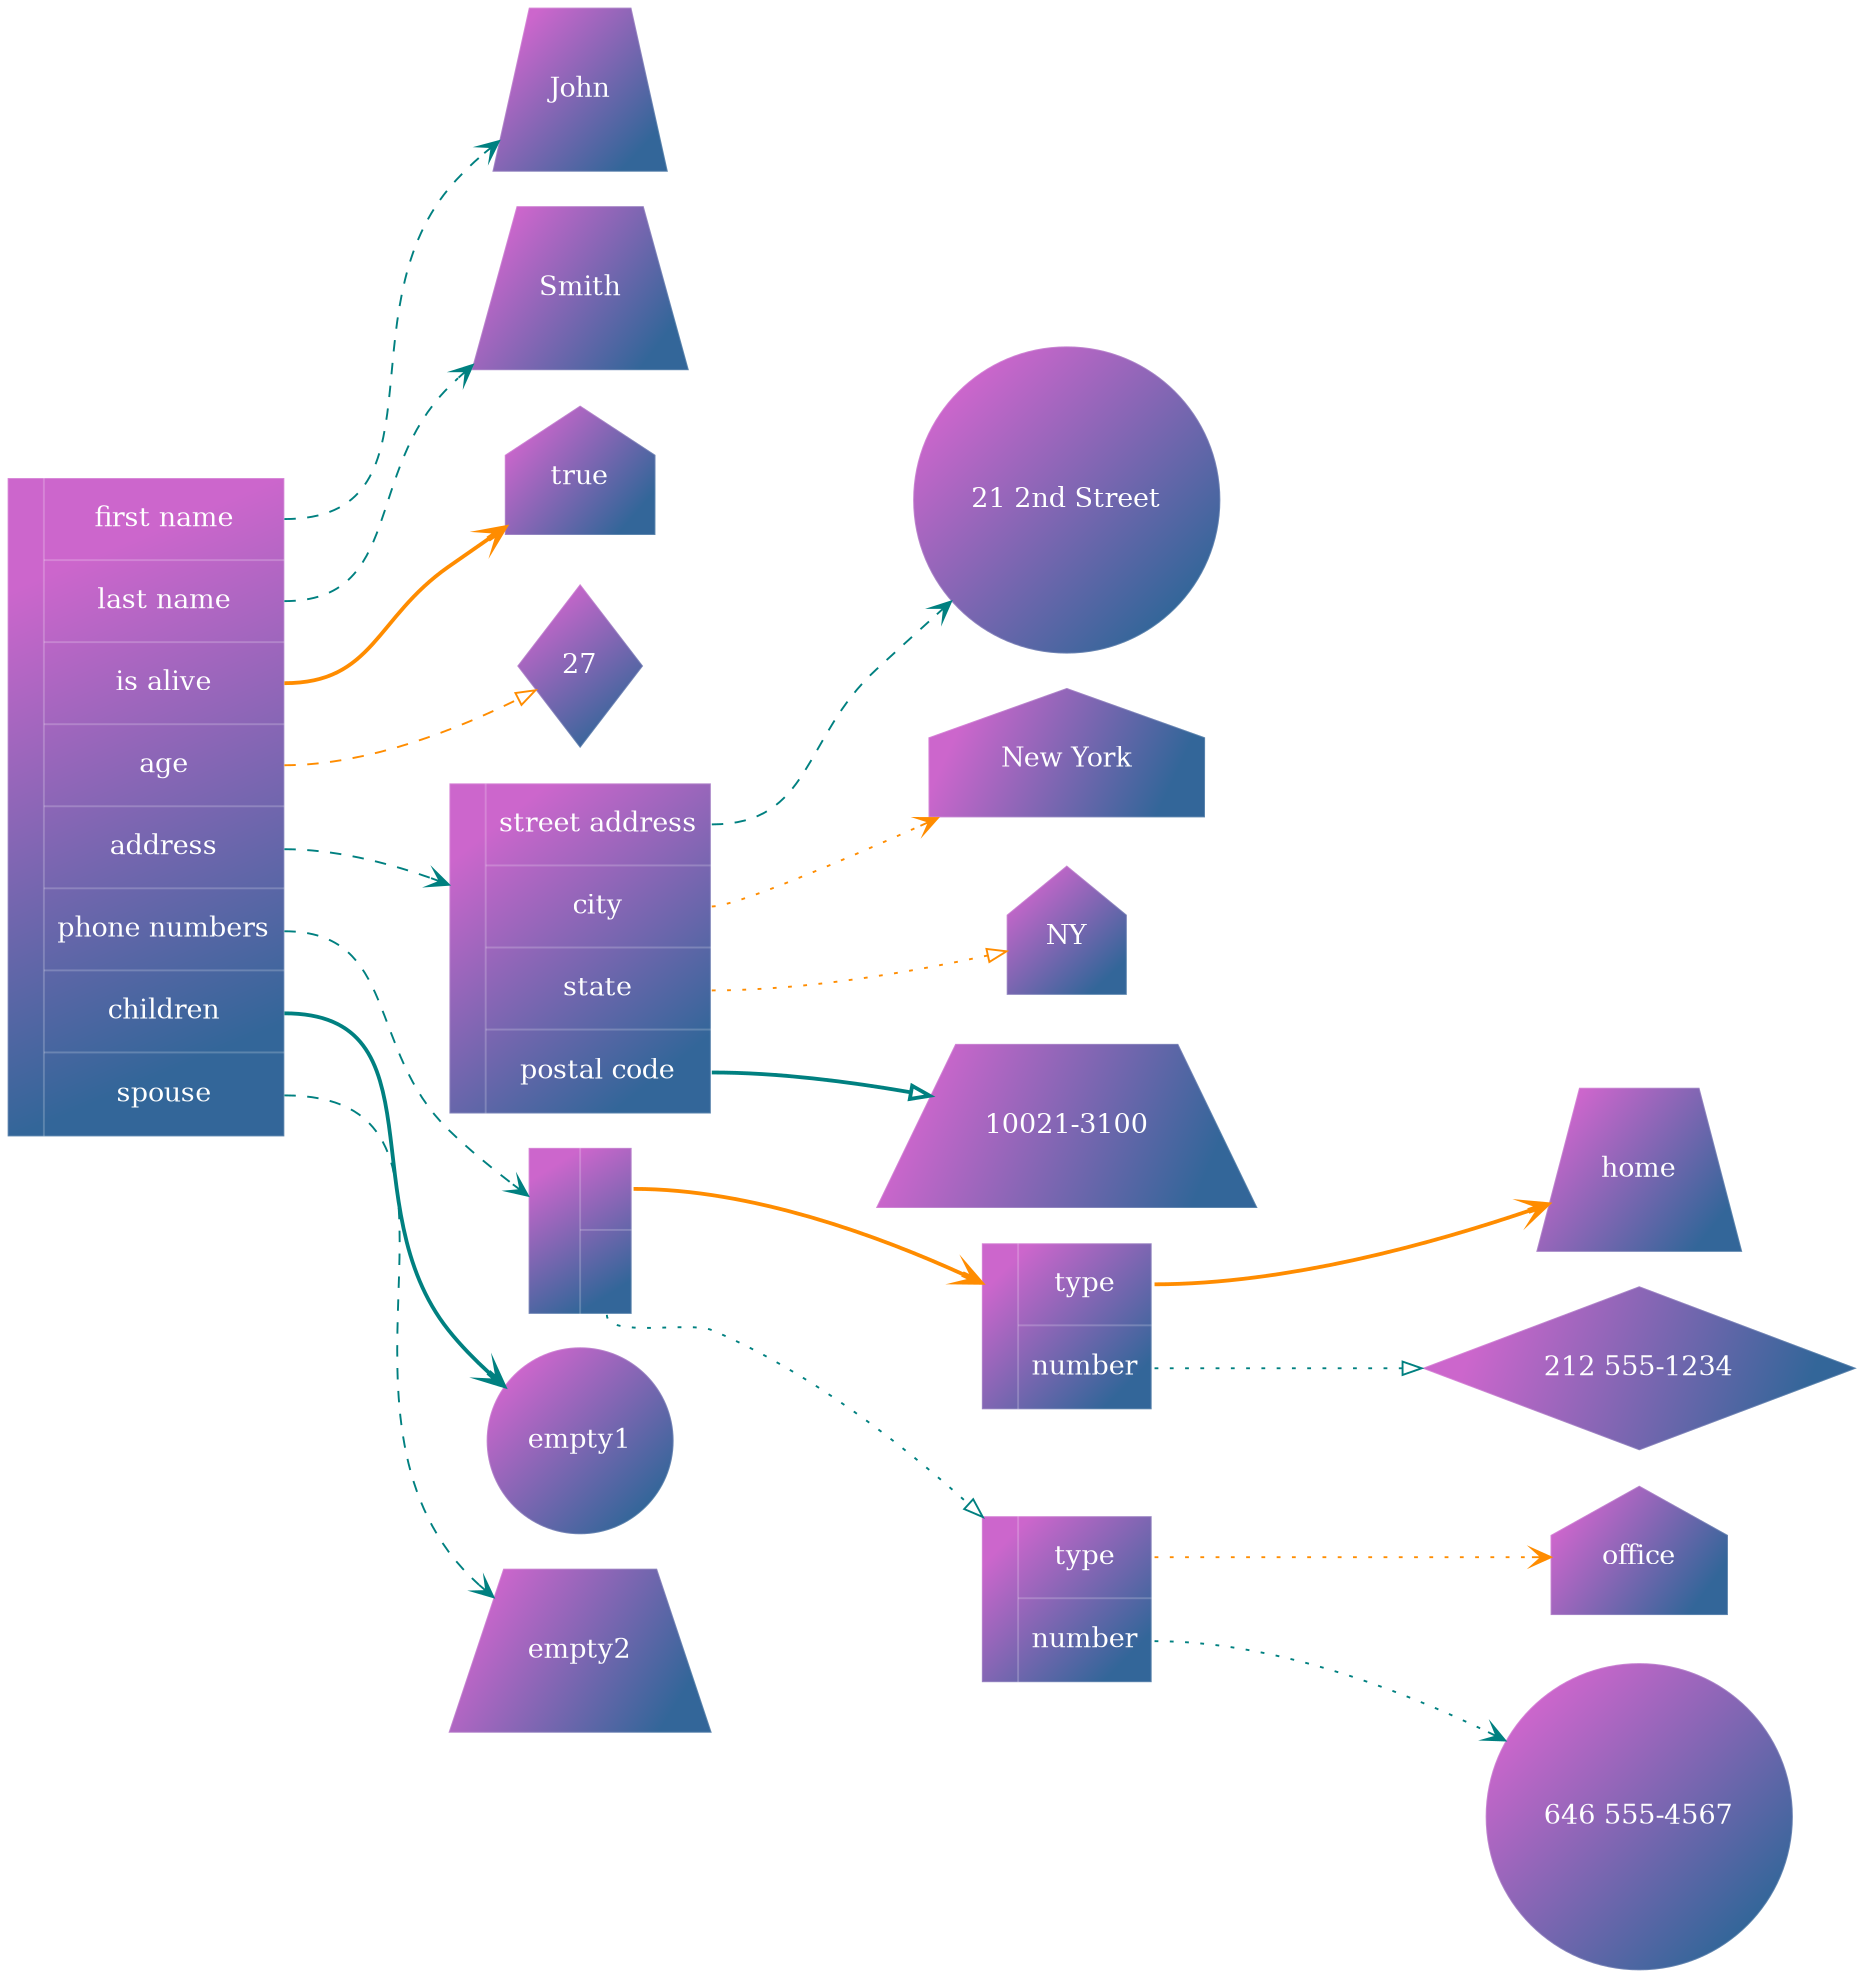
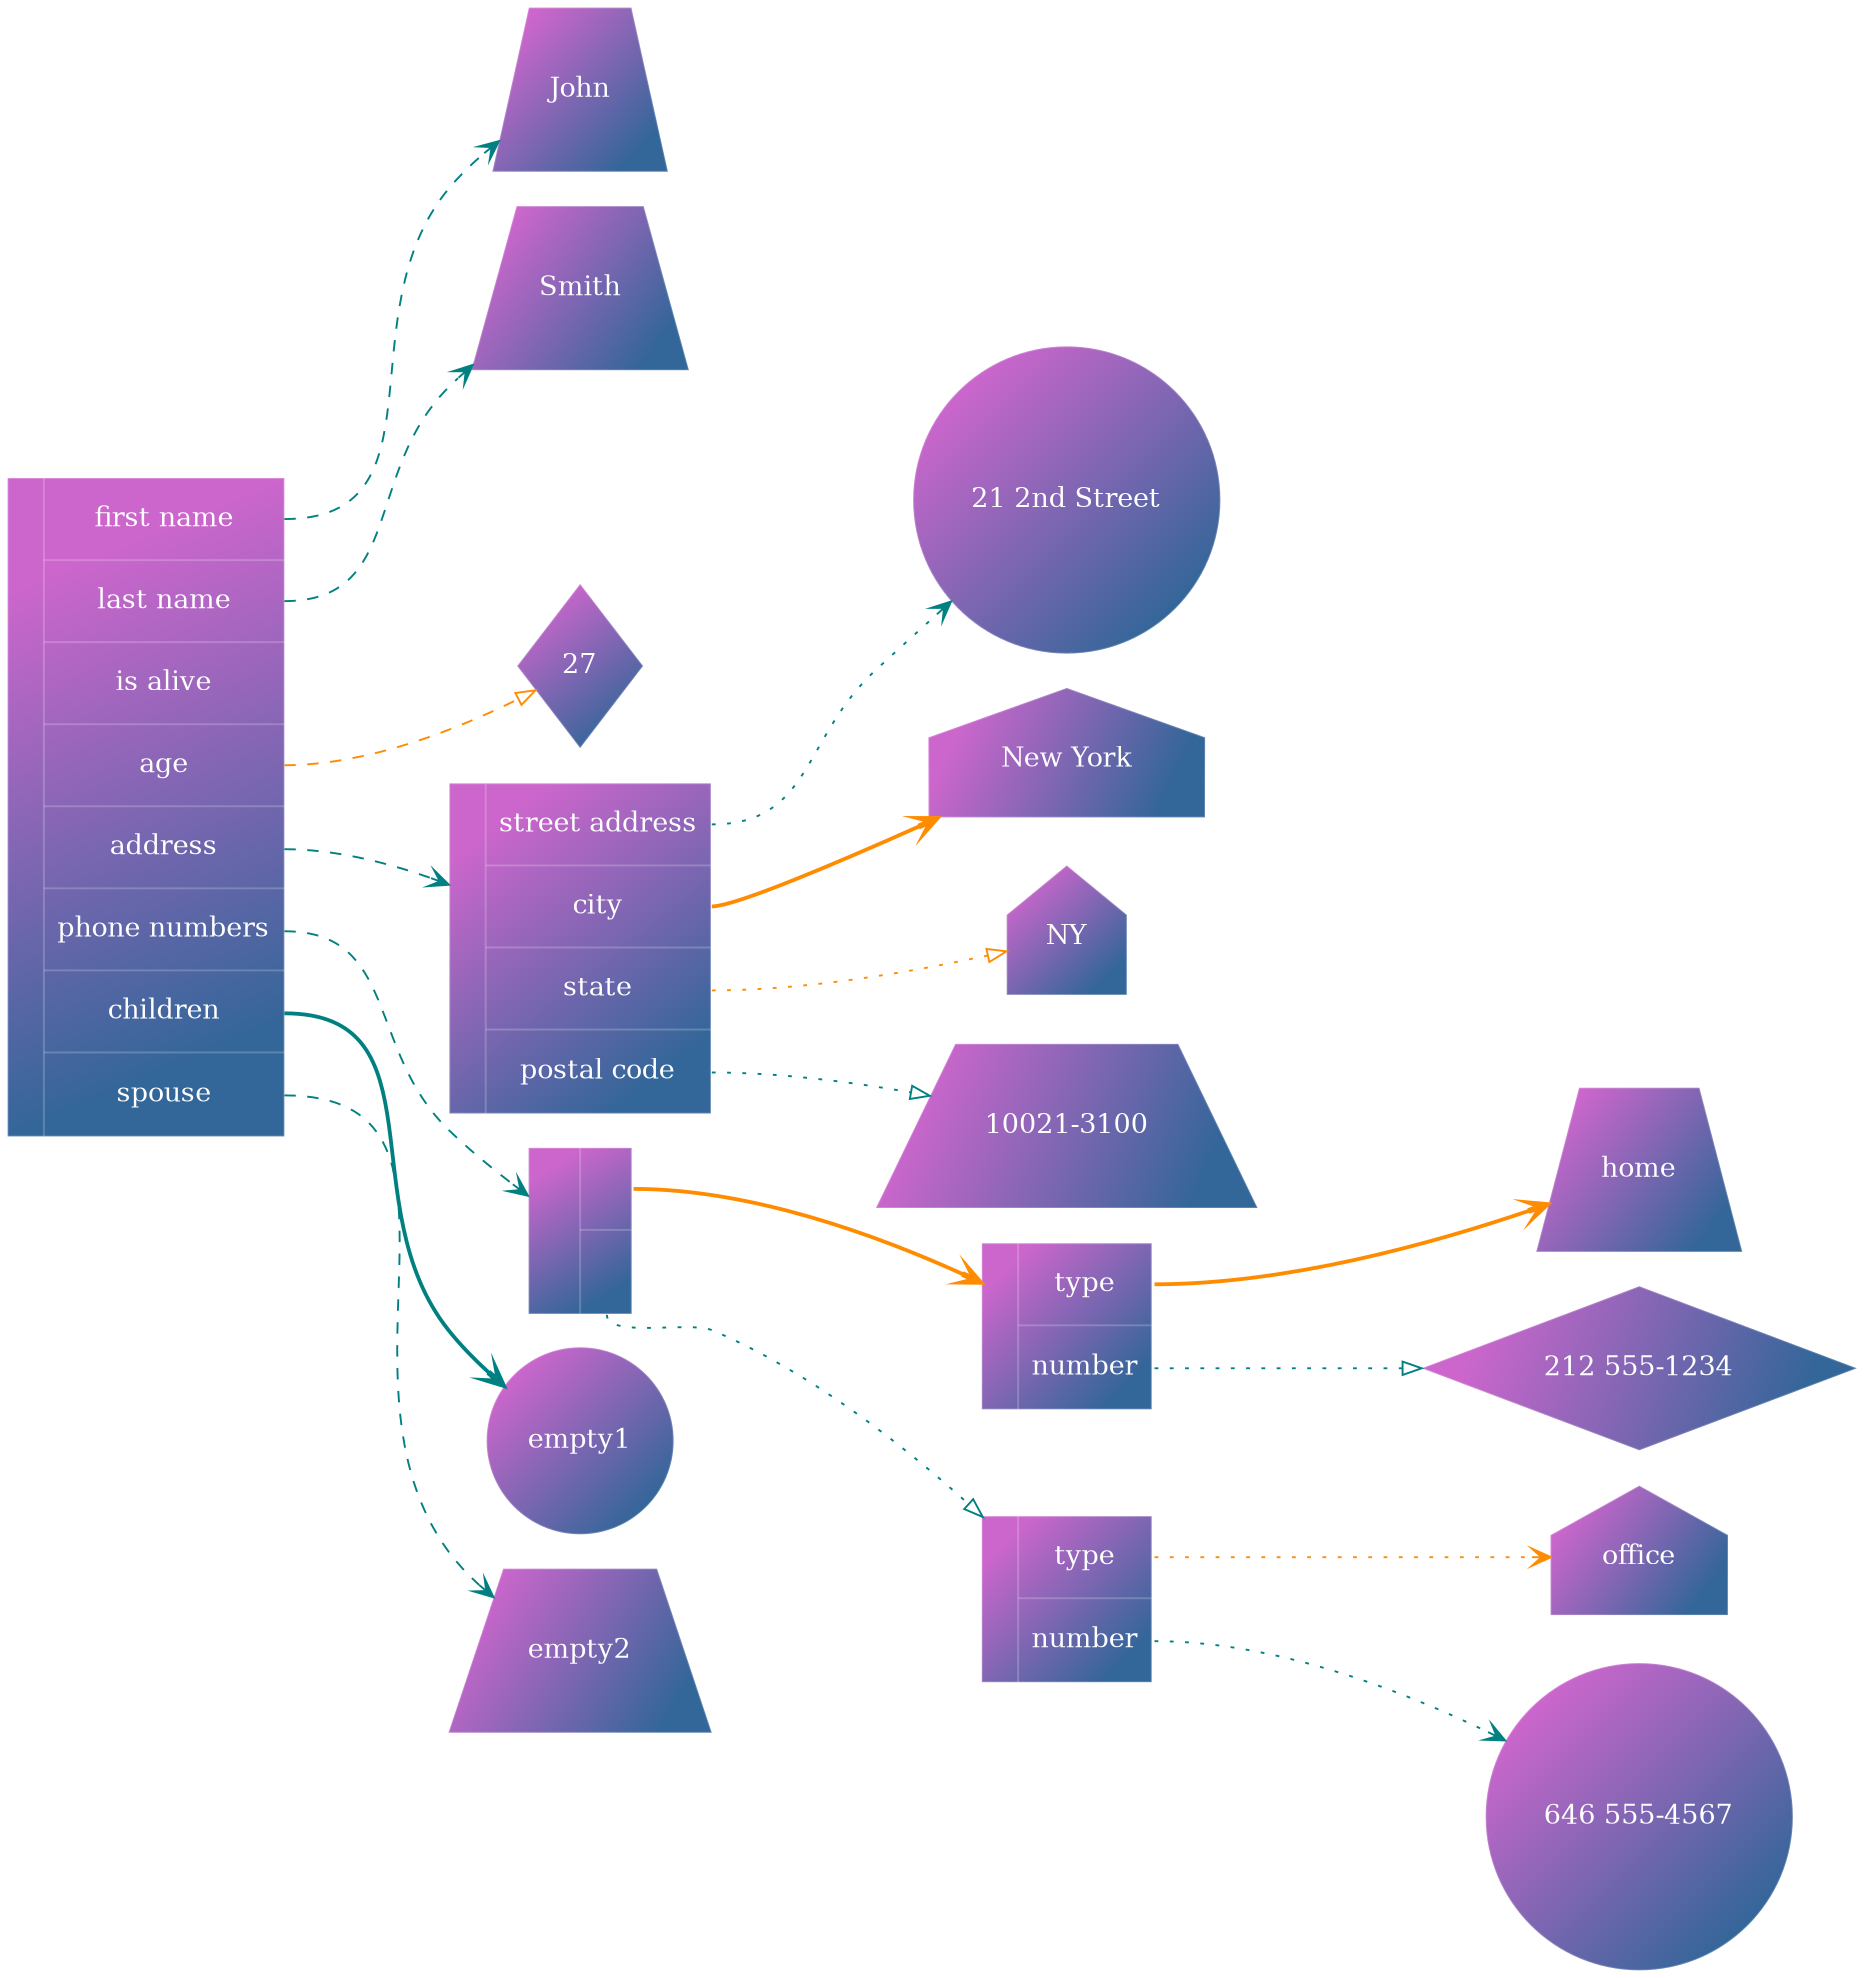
(580, 477) -> none
(828, 731) -> (828, 731)
(817, 870) -> (817, 870)
(811, 1078) -> (811, 1078)
